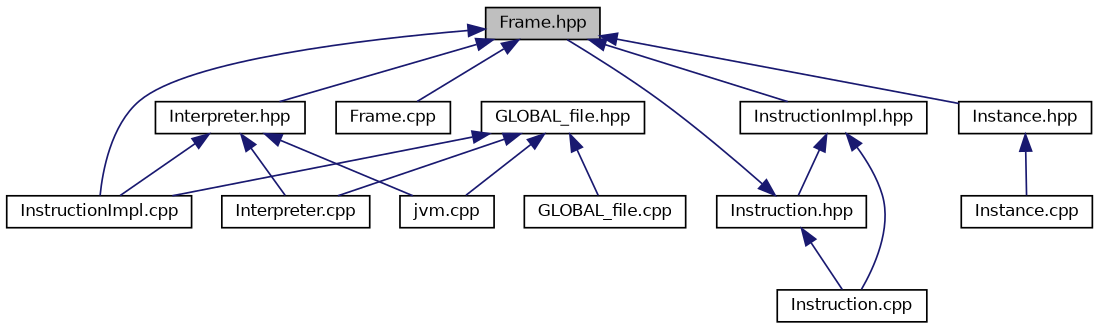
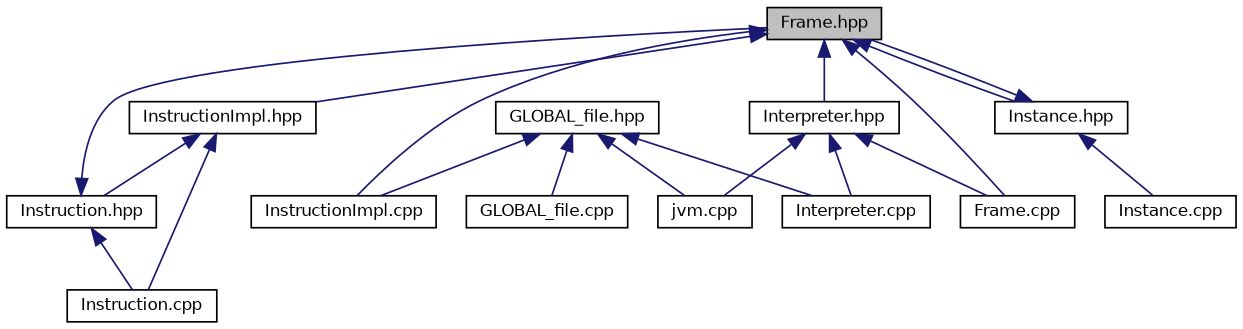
none -> (944, 67)
(158, 170) -> (929, 168)
